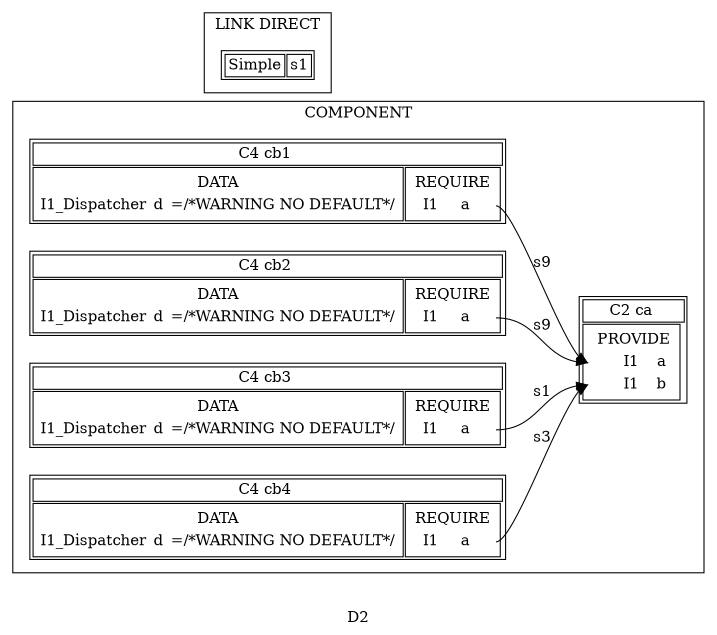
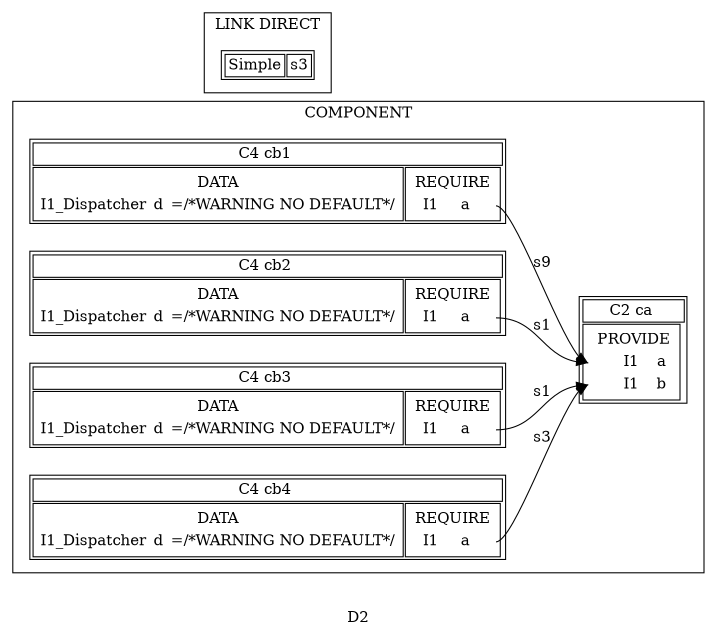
(299, 65) -> (299, 65)
(542, 326) -> (542, 326)
